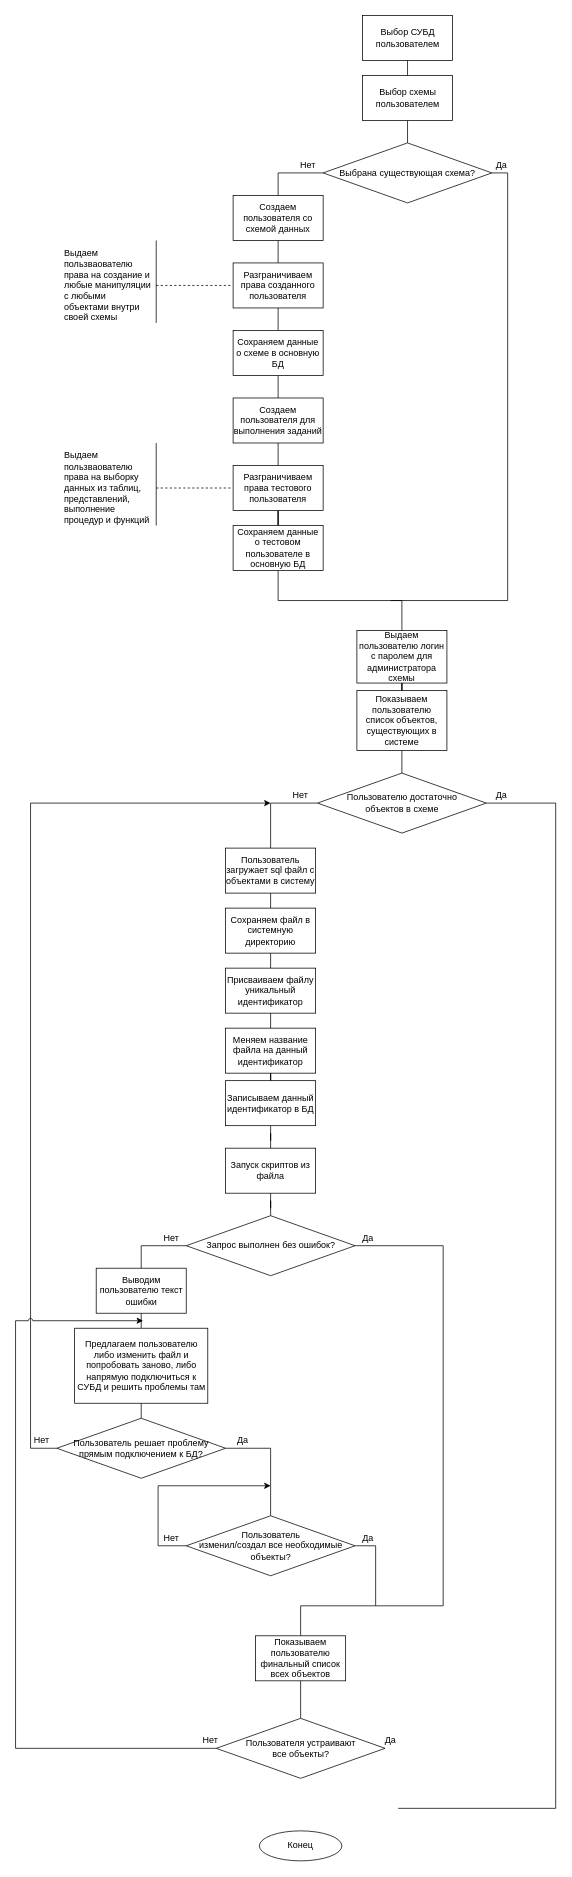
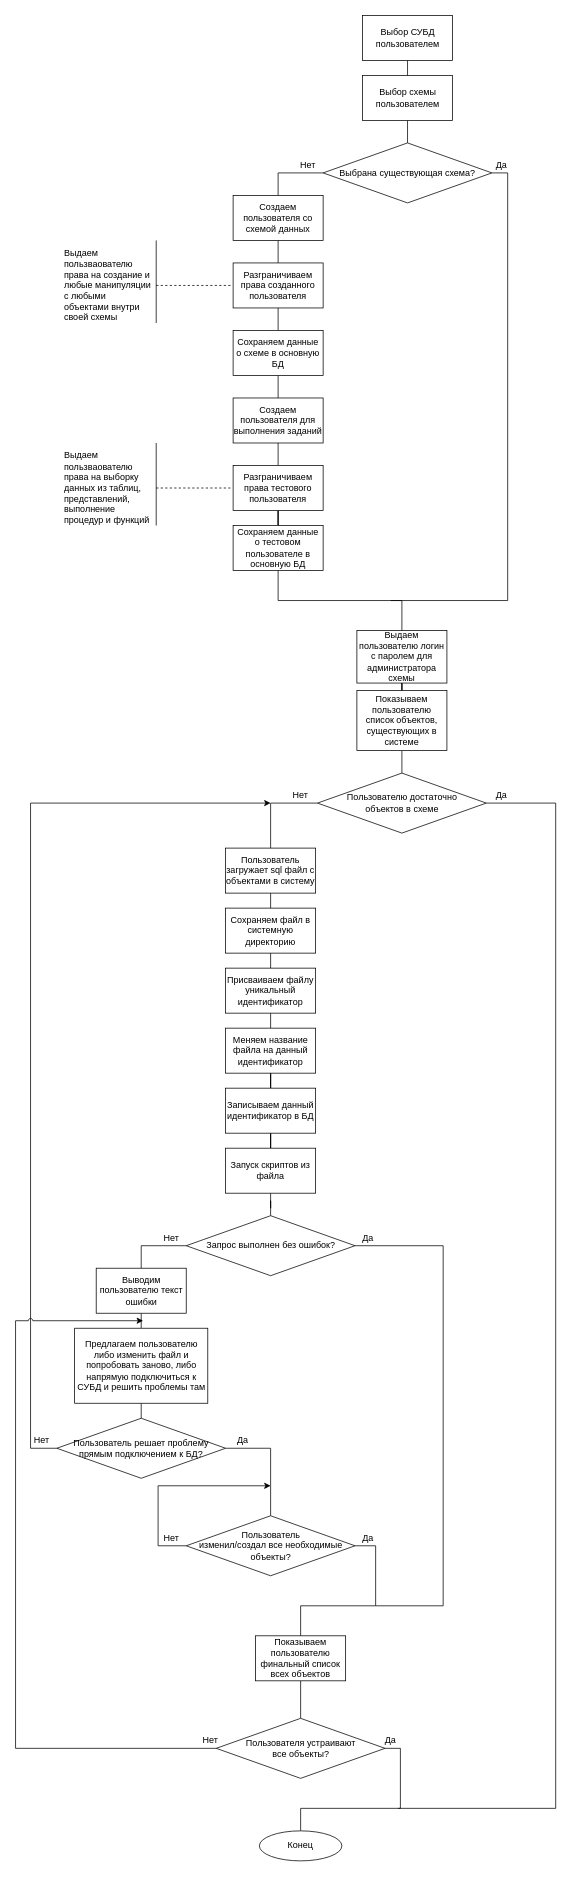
(270, 1103) -> (270, 1110)
none -> (377, 1808)
